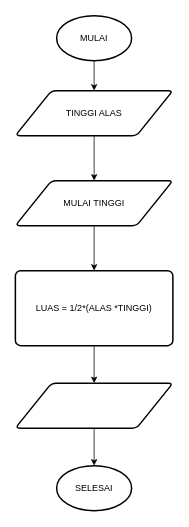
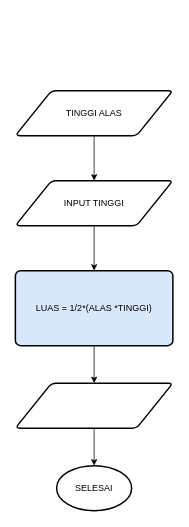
(94, 38) -> none
(94, 84) -> none
(94, 203) -> (94, 203)
(94, 308) -> (94, 308)
